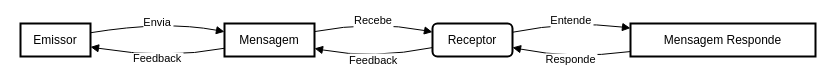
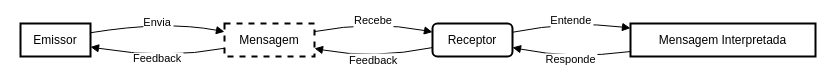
(270, 40) -> (270, 40)
(723, 41) -> (723, 41)
